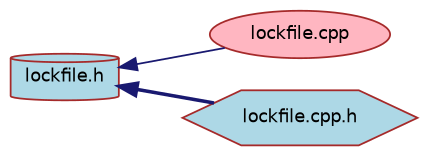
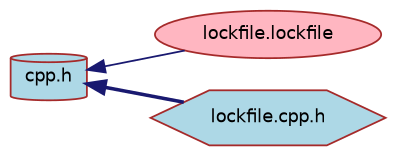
(300, 34) -> (268, 34)
(65, 77) -> (49, 77)
